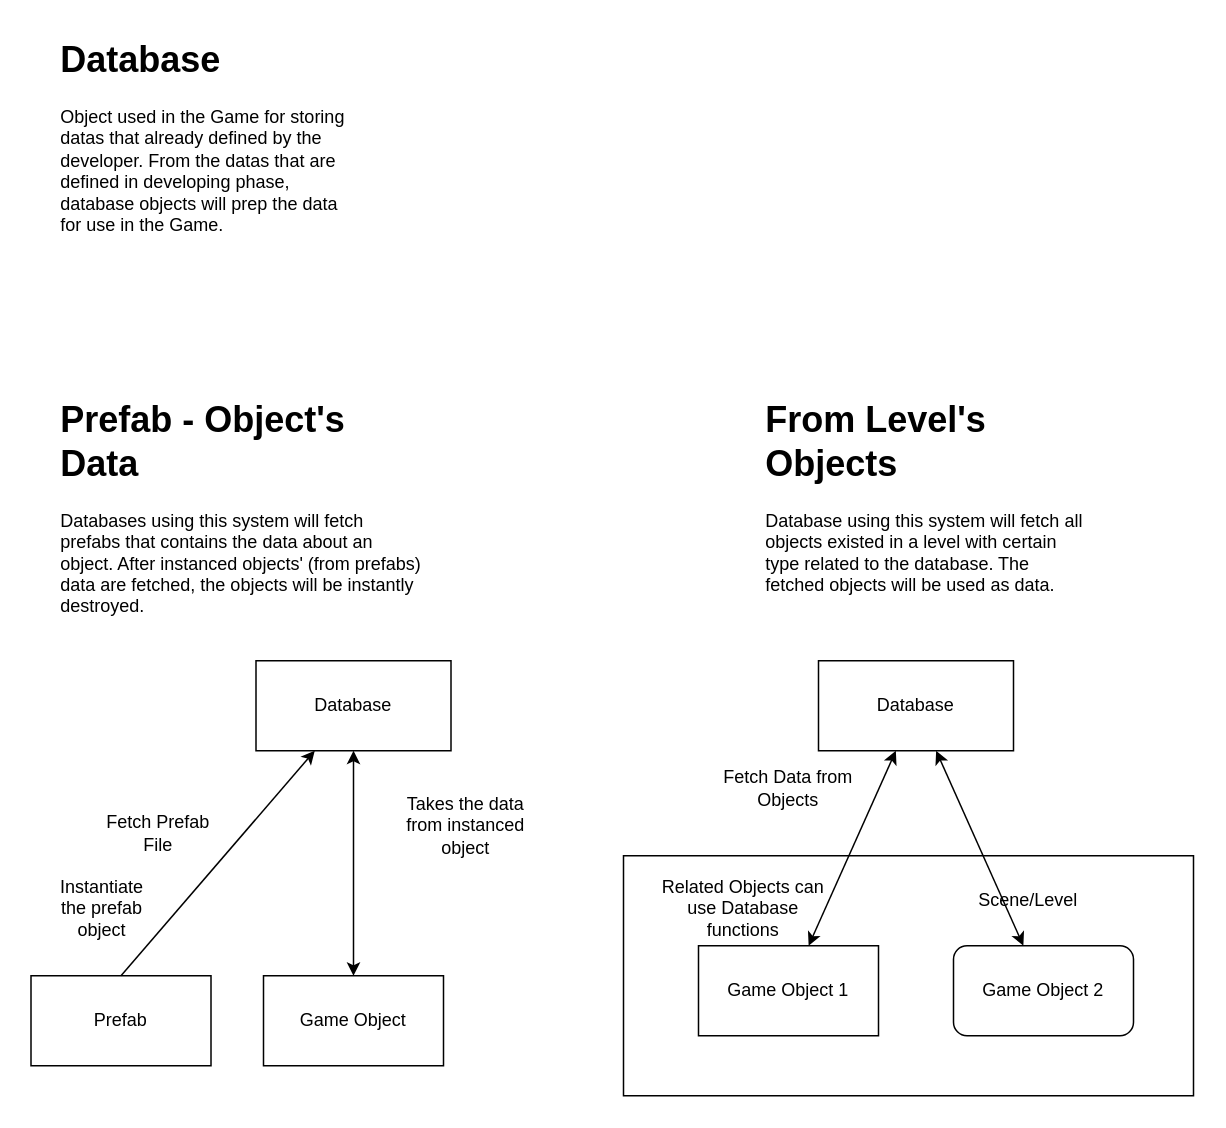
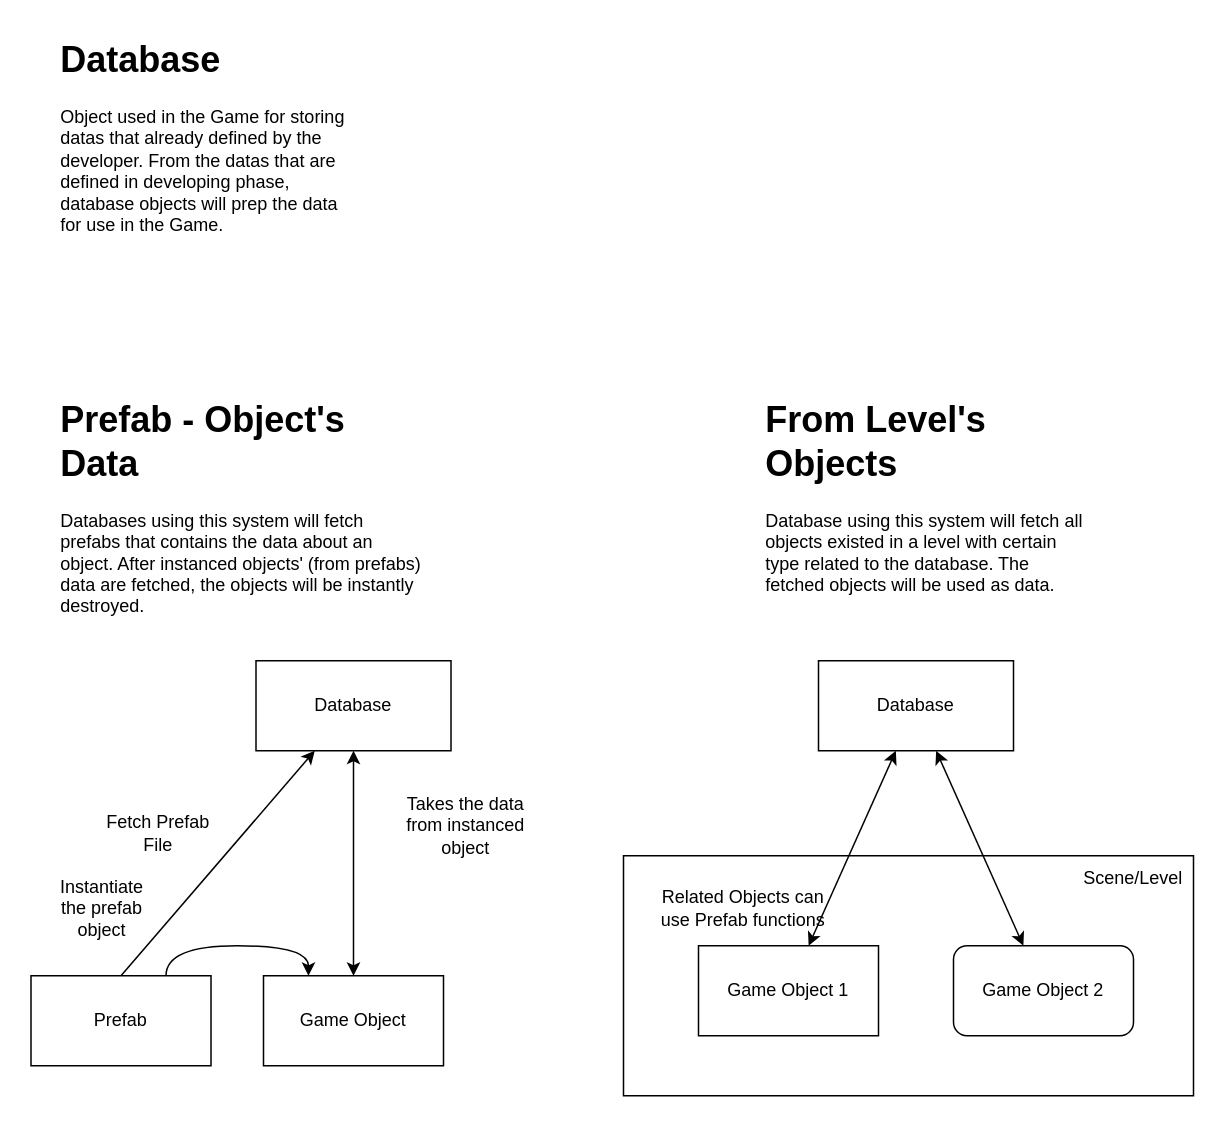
(788, 788) -> none
(1028, 901) -> (1133, 878)
(743, 908) -> (743, 908)
none -> (234, 946)
